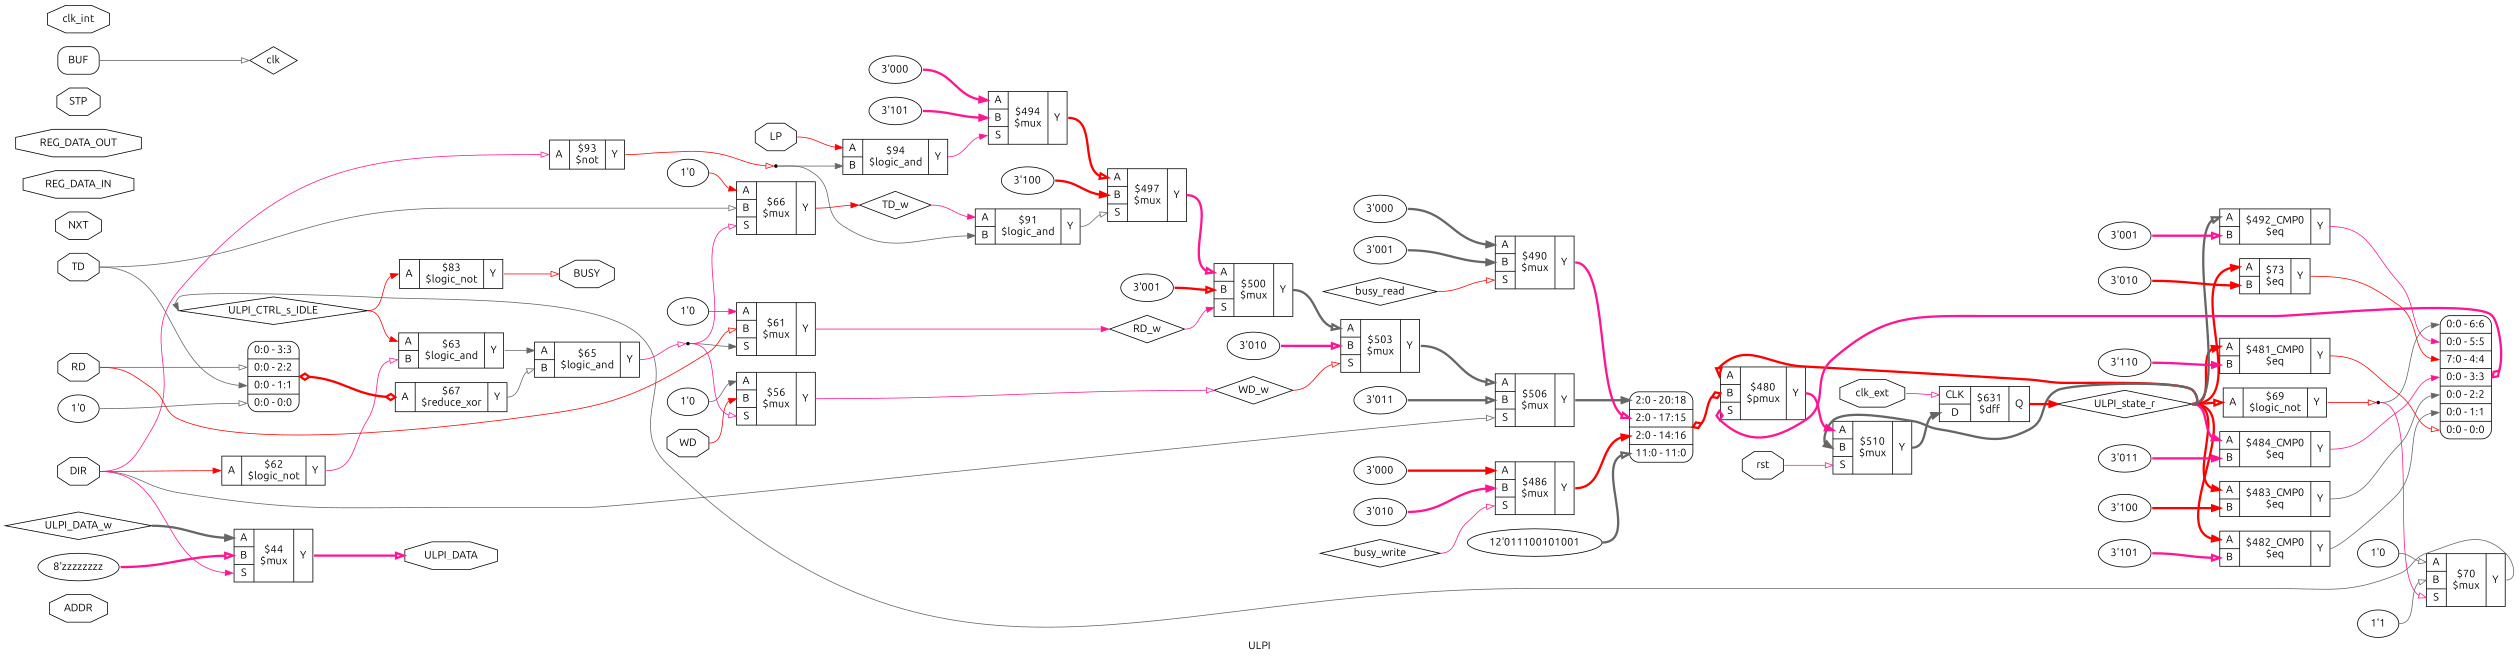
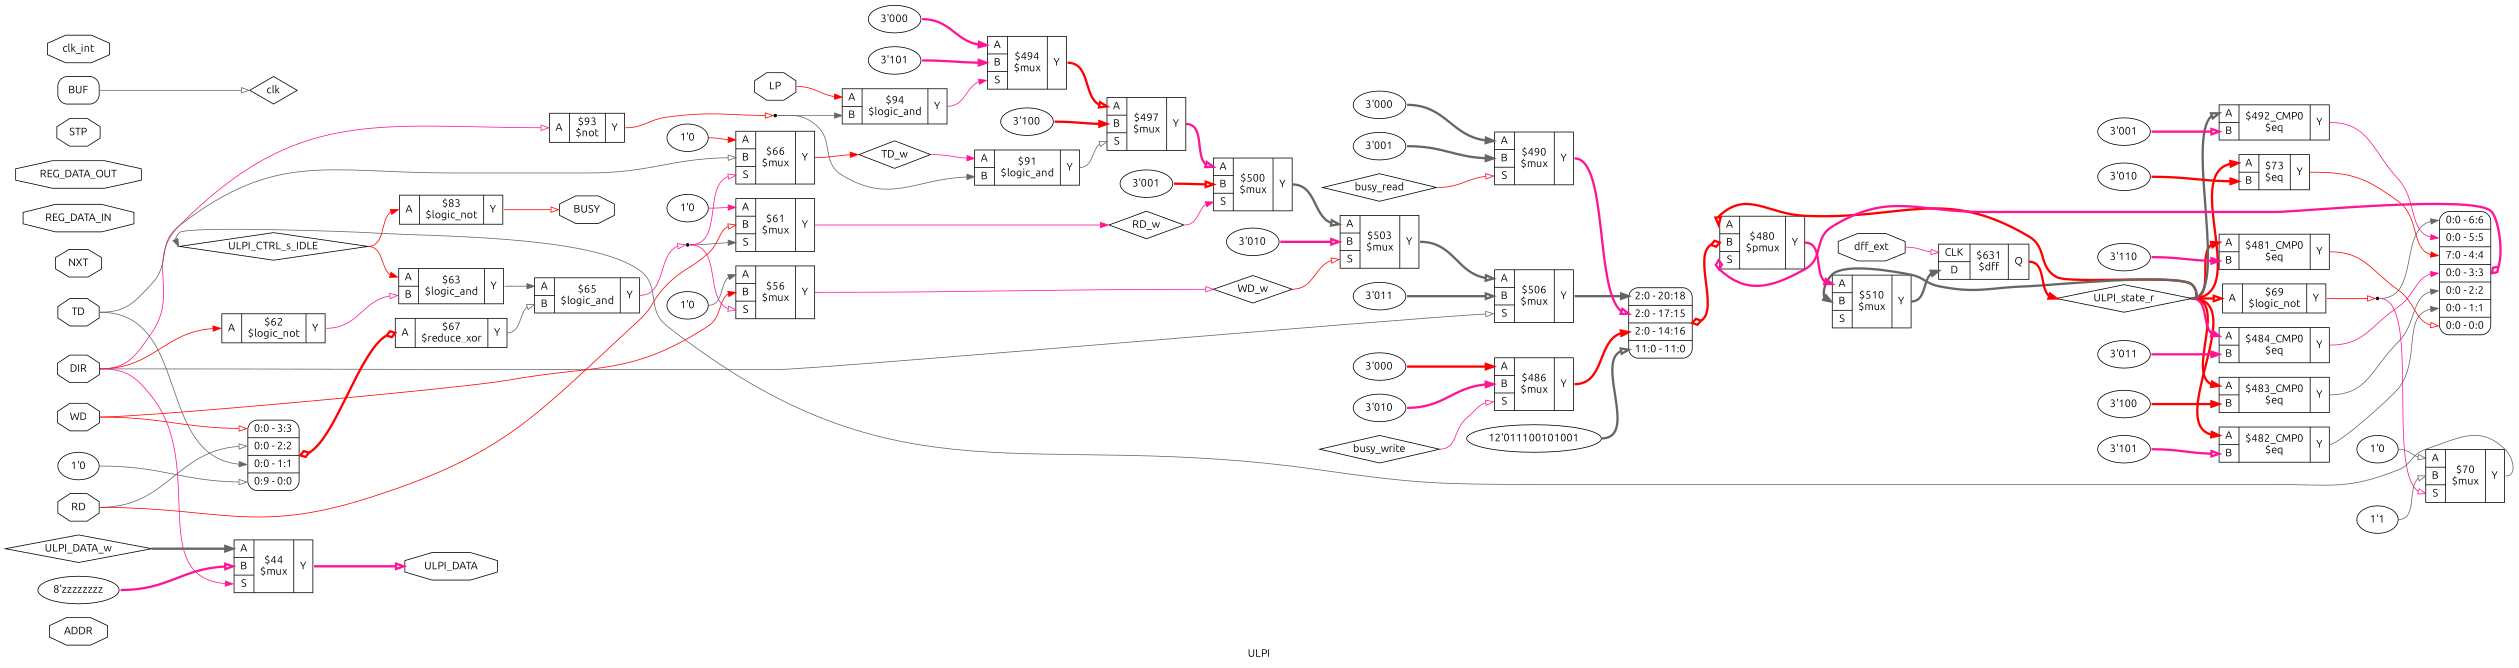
(1872, 393) -> (1872, 247)
(273, 403) -> (273, 481)
none -> (173, 423)
(1763, 465) -> none
